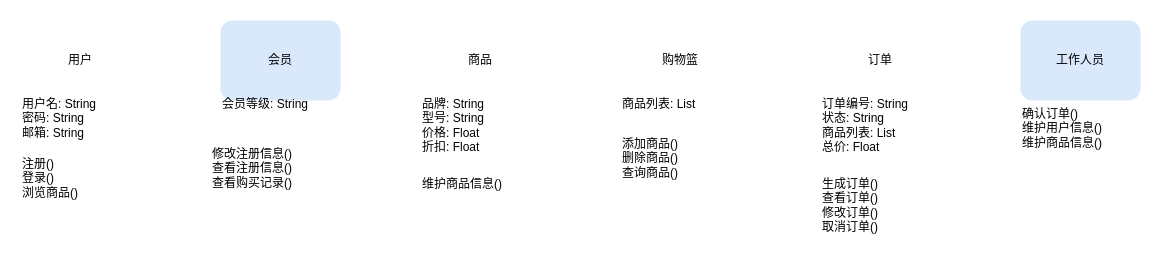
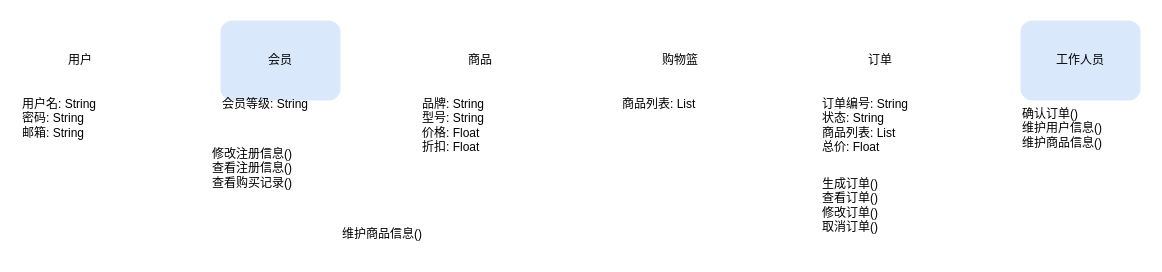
(681, 161) -> none
(81, 181) -> none
(481, 191) -> (401, 241)
